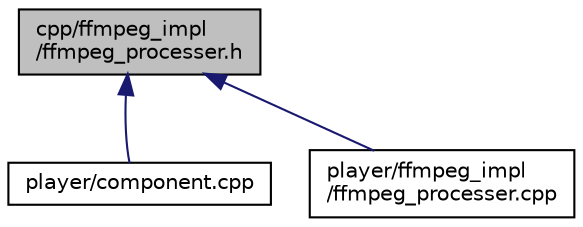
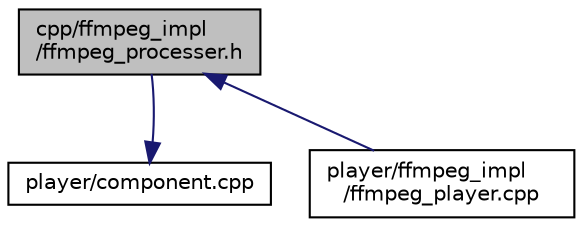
(126, 129) -> (154, 108)
(442, 184) -> (442, 184)
